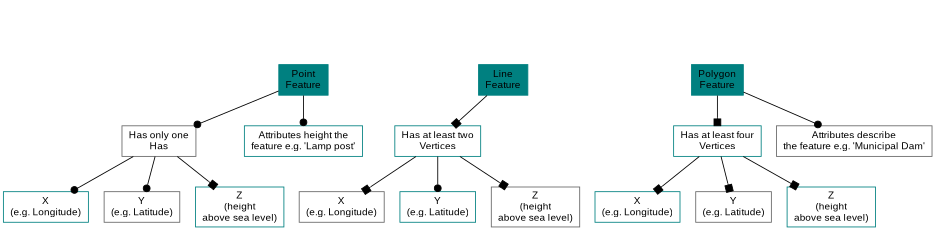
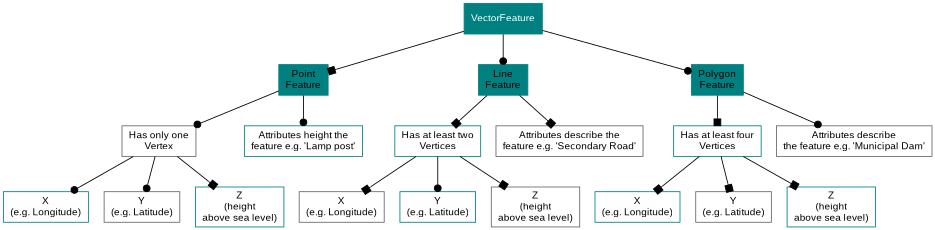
none -> (503, 19)
(159, 141) -> (159, 141)
none -> (570, 141)
